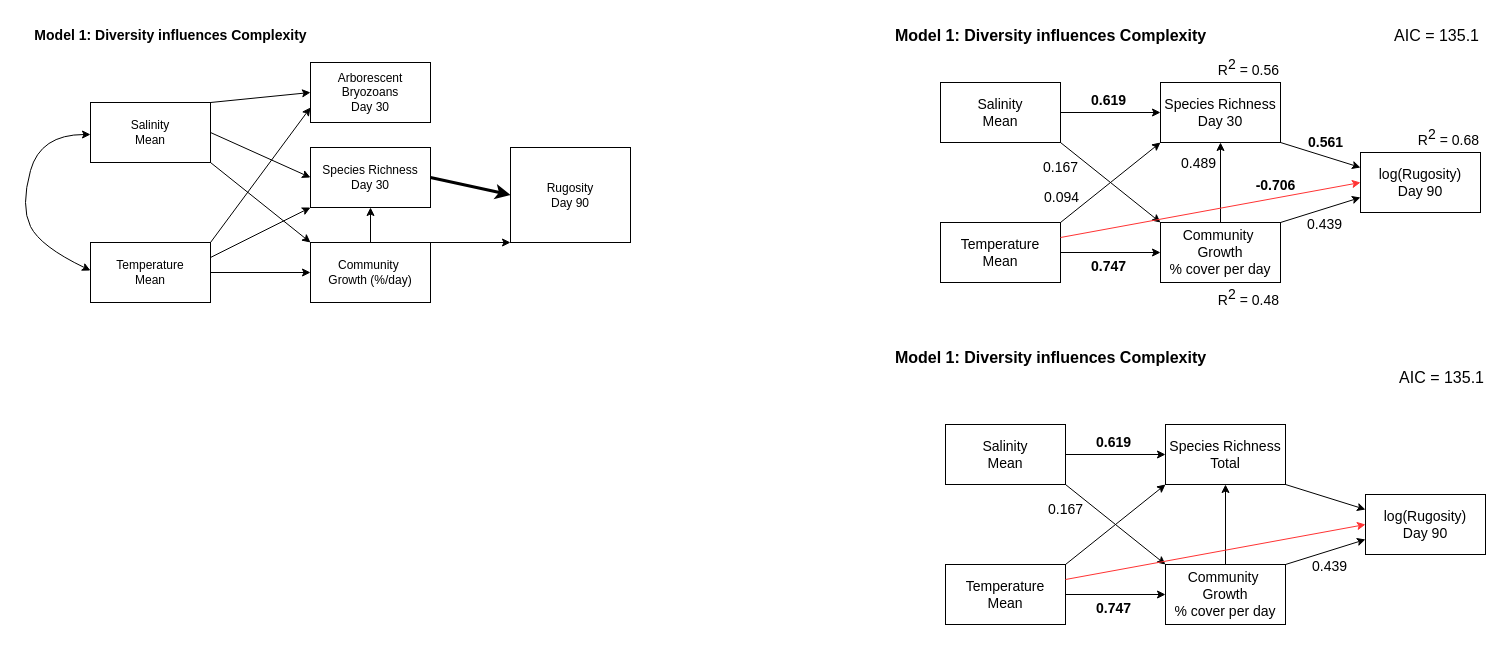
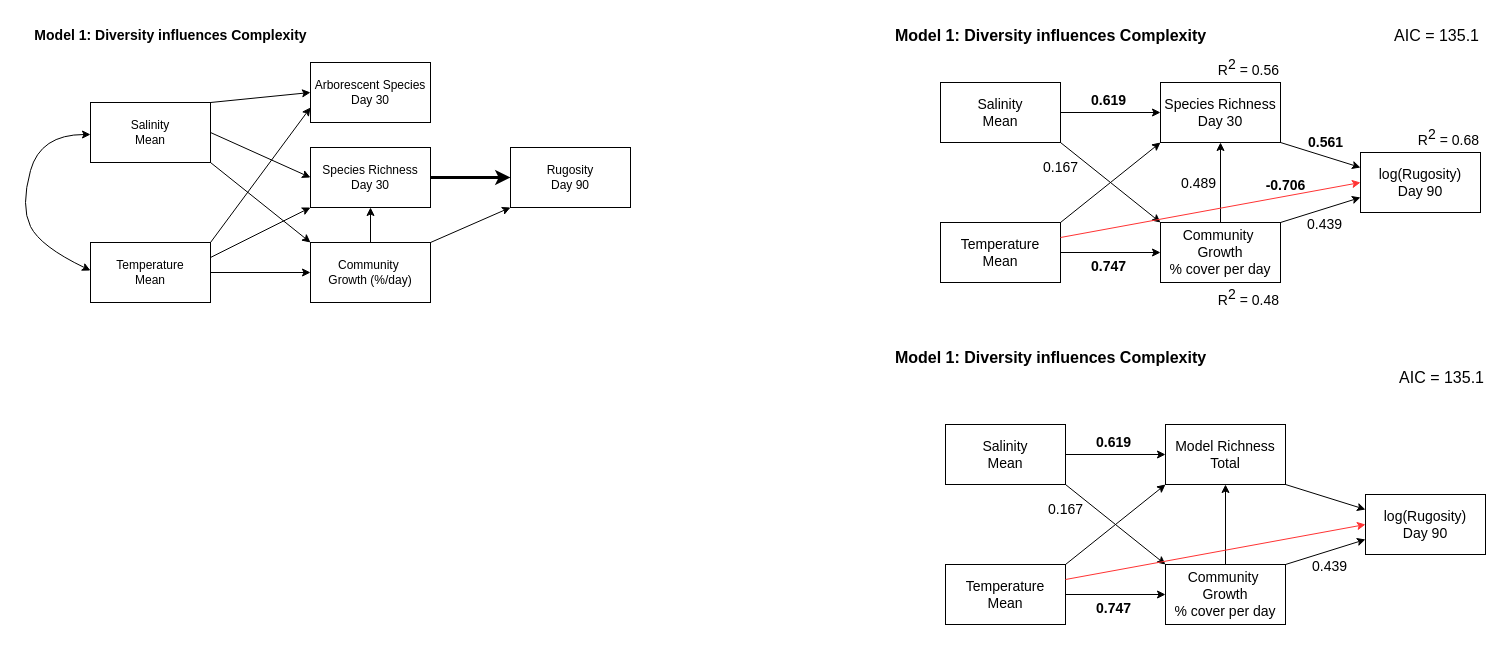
(371, 93) -> (371, 93)
(1199, 164) -> (1199, 184)
(1276, 186) -> (1286, 186)
(571, 195) -> (571, 178)
(1062, 198) -> none
(1226, 455) -> (1226, 455)
